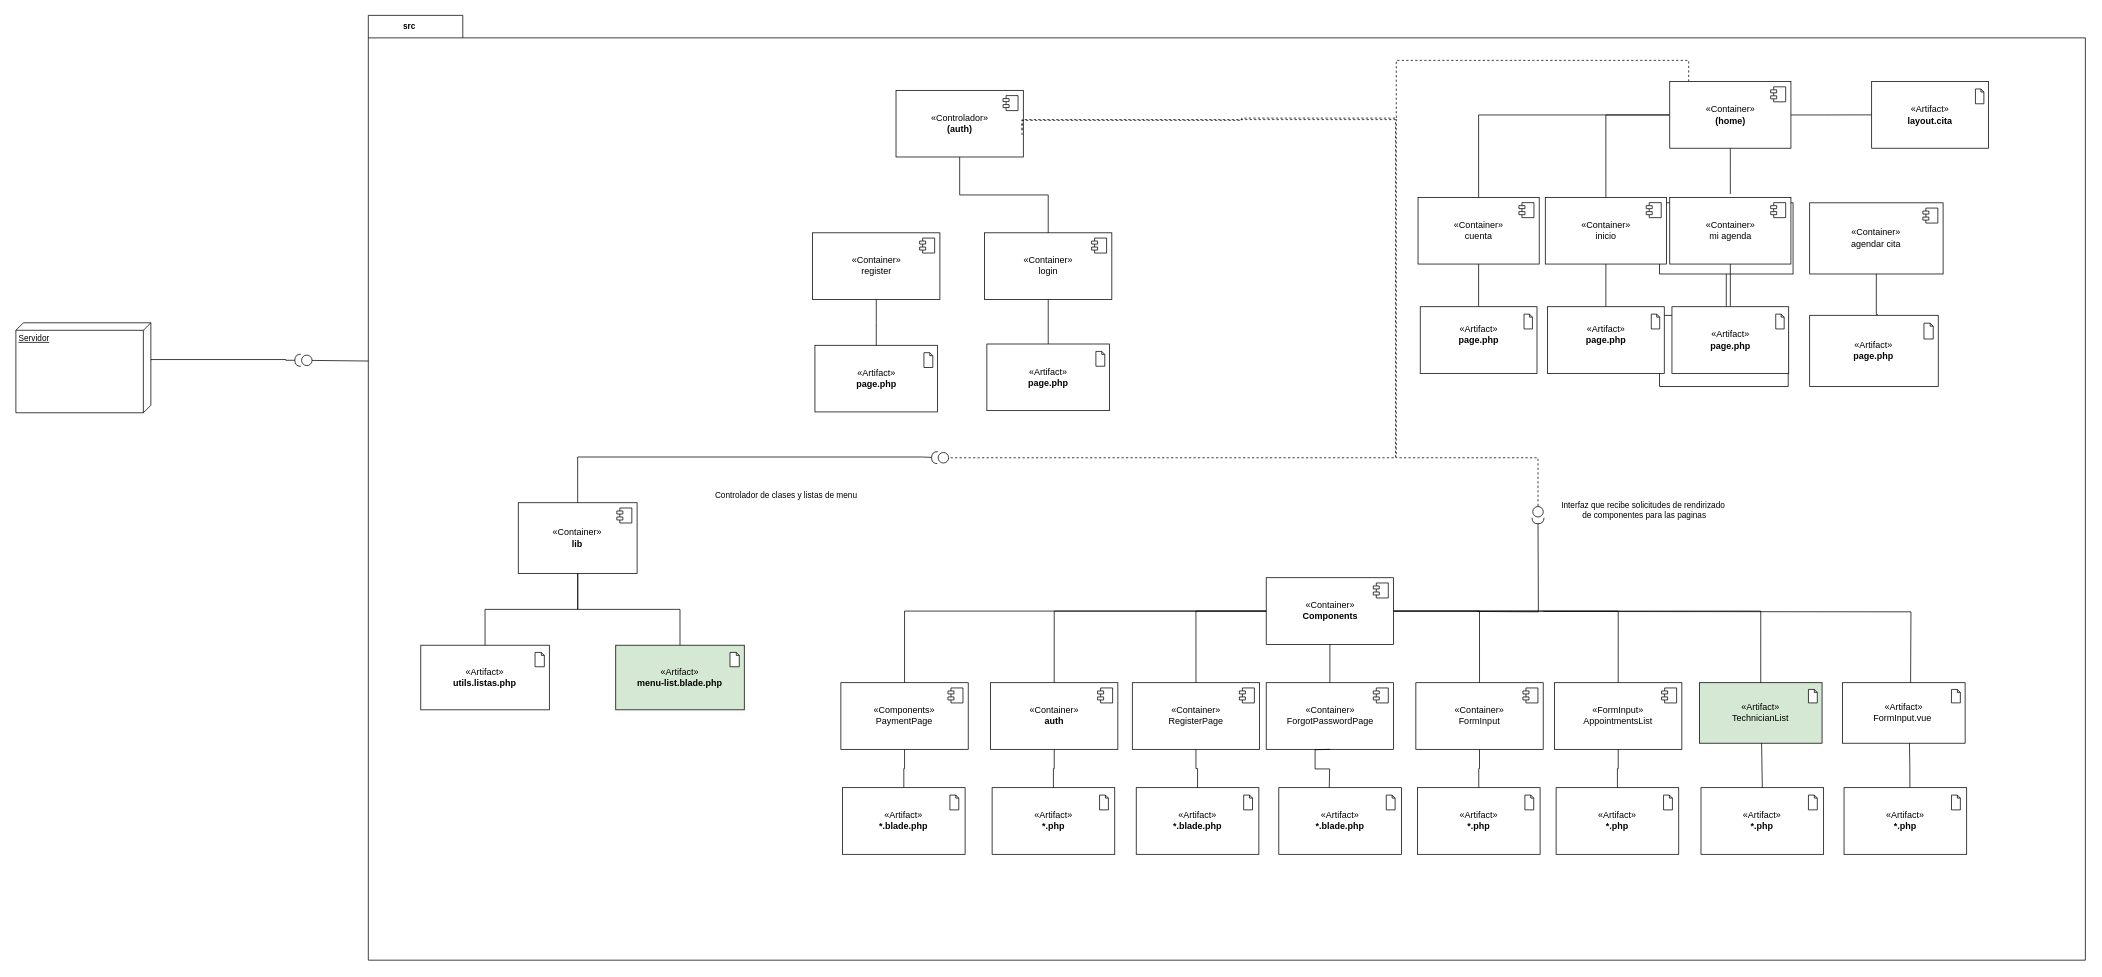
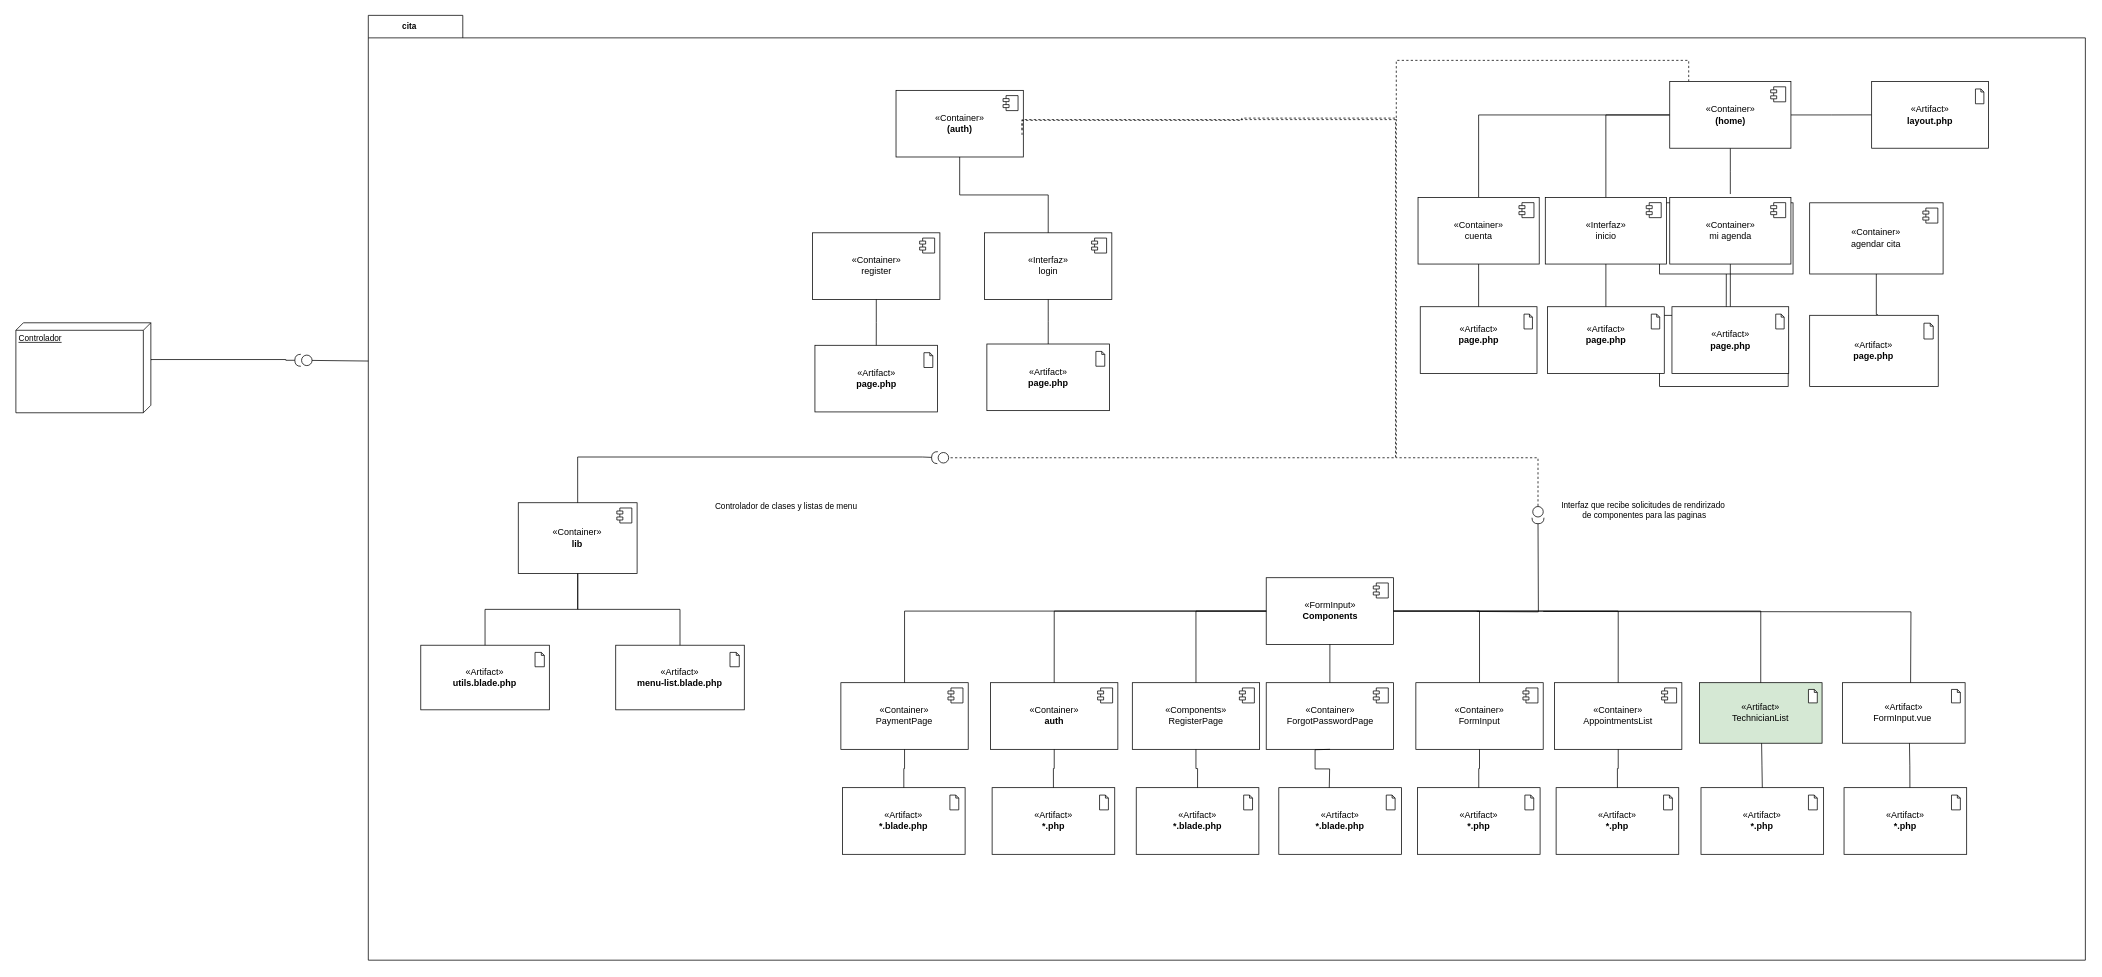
(409, 27) -> (409, 27)
(1930, 115) -> (1930, 115)
(960, 123) -> (960, 123)
(1606, 231) -> (1606, 231)
(1048, 266) -> (1048, 266)
(36, 339) -> (43, 339)
(785, 495) -> (785, 507)
(1330, 611) -> (1330, 611)
(485, 678) -> (485, 678)
(680, 678) -> (680, 678)
(904, 716) -> (904, 716)
(1196, 716) -> (1196, 716)
(1618, 716) -> (1618, 716)
